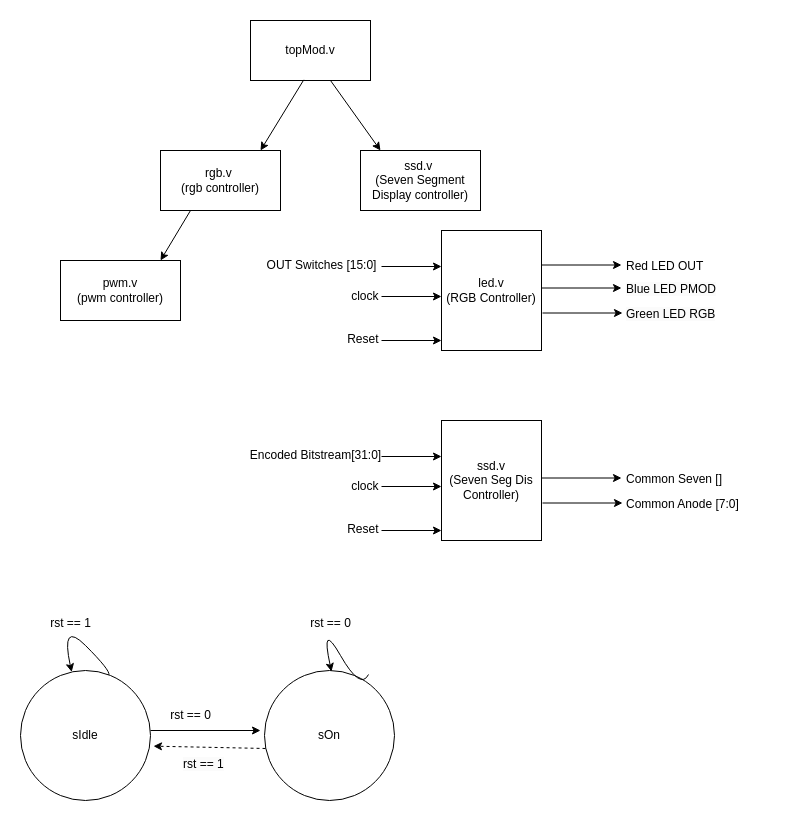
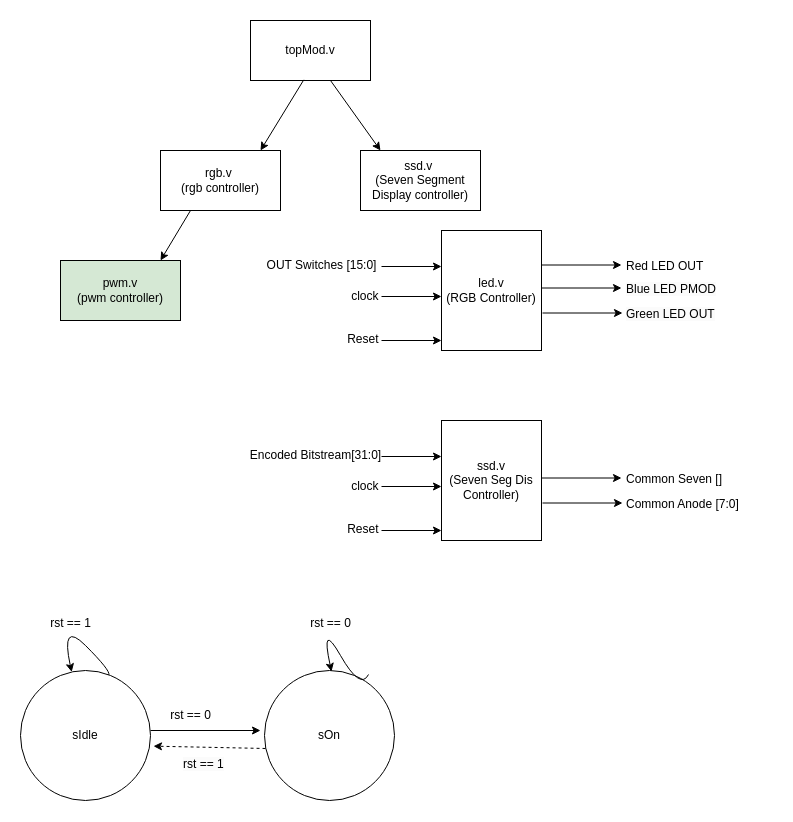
(121, 291) -> (121, 291)
(667, 315) -> (667, 315)
